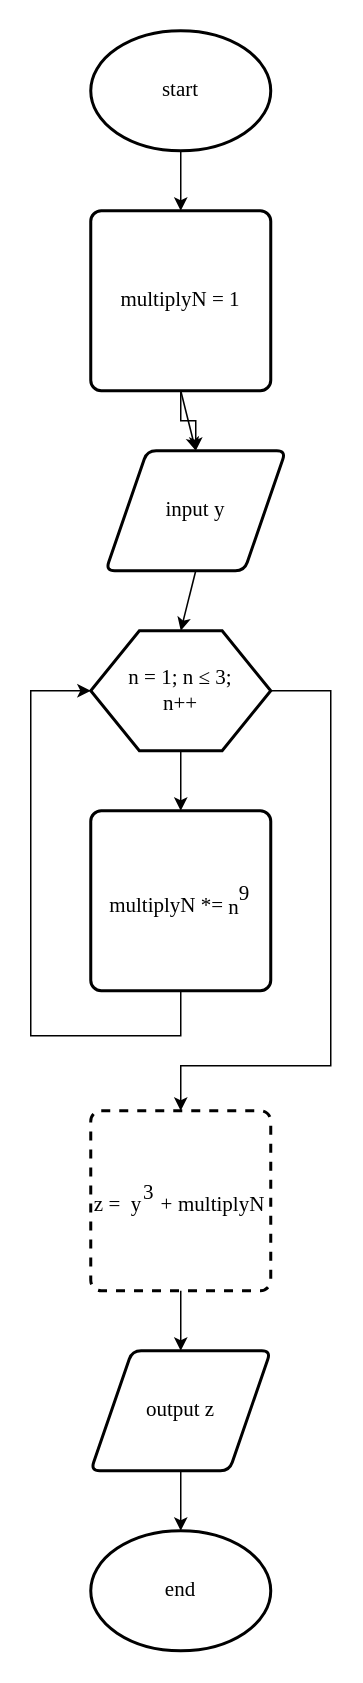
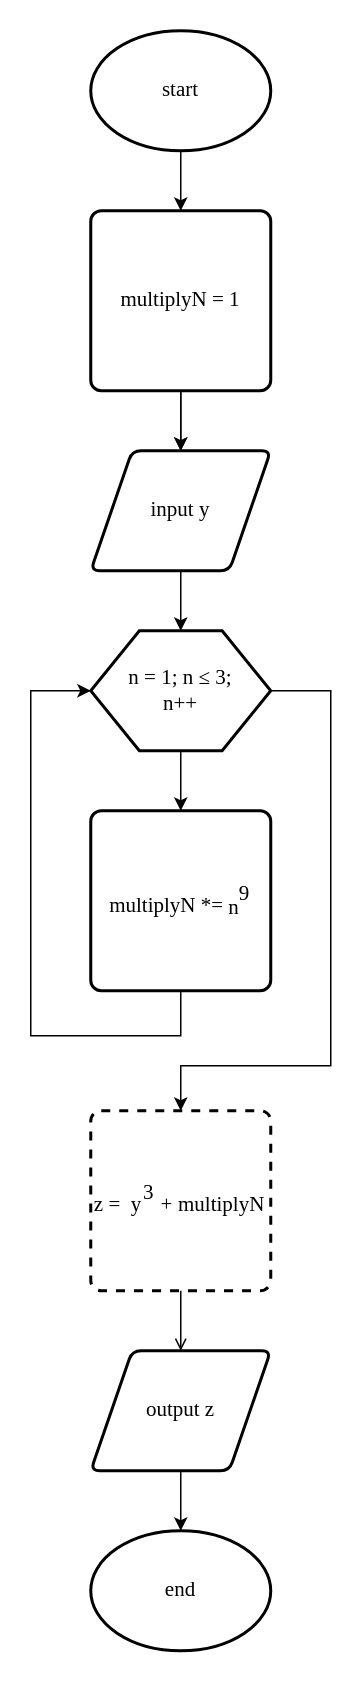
(196, 511) -> (181, 511)
(181, 1339) -> (181, 1341)
